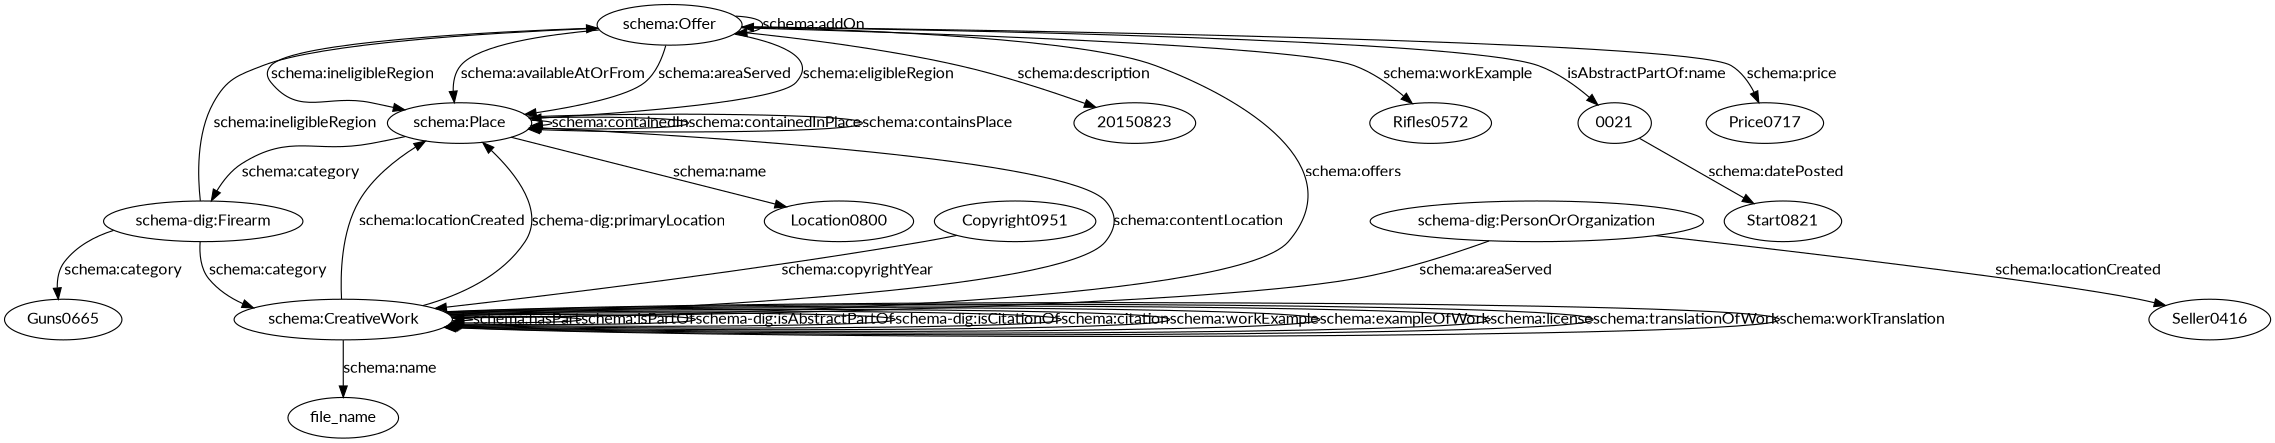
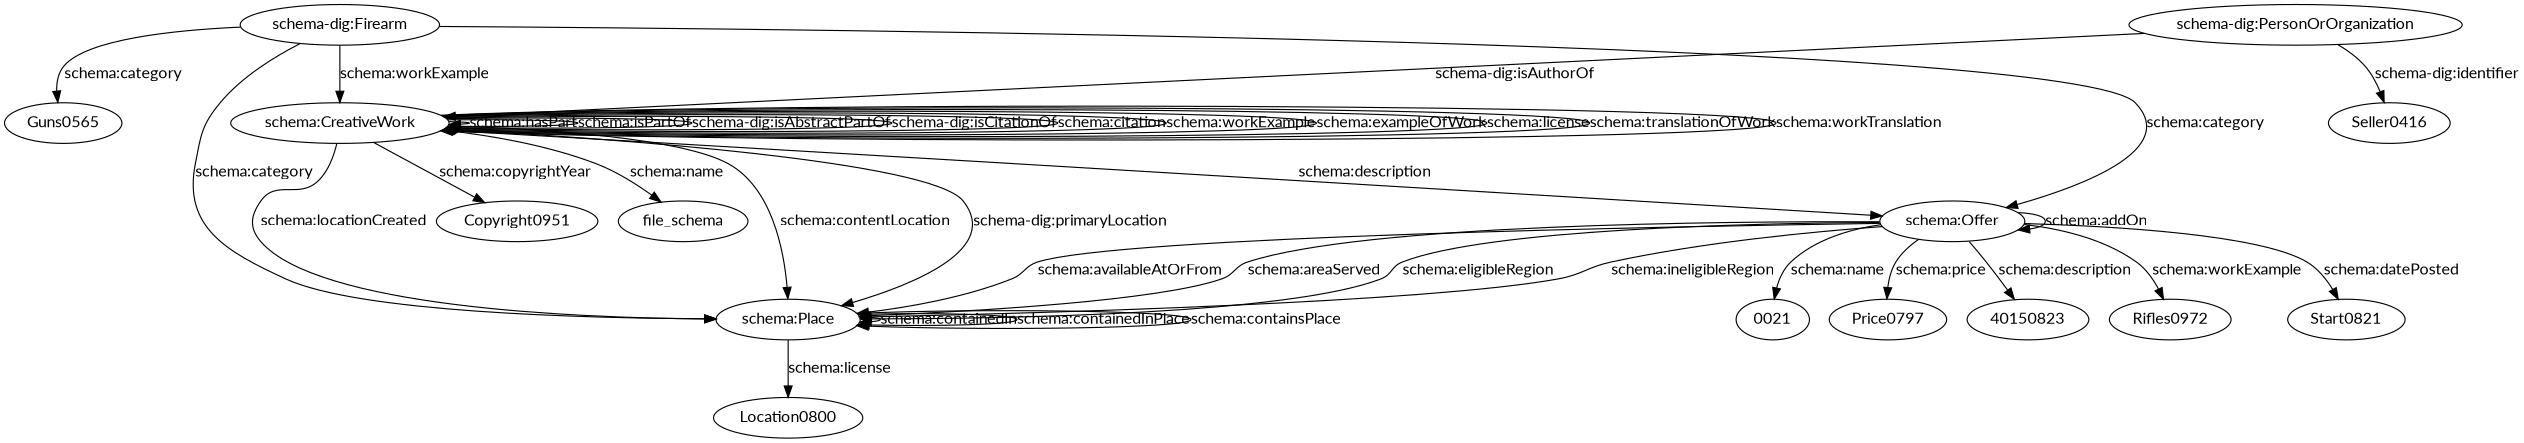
(1647, 74) -> (1838, 270)
(295, 123) -> (2206, 123)
(1135, 123) -> (2028, 320)
(1431, 123) -> (2170, 320)
(1765, 123) -> (1888, 320)
(304, 146) -> (331, 292)
(1692, 168) -> (2186, 234)
(720, 172) -> (840, 369)
(1353, 172) -> (1365, 172)
(268, 270) -> (415, 74)
(1486, 270) -> (1515, 74)
(2078, 270) -> (2447, 74)
(702, 275) -> (424, 170)
(63, 320) -> (63, 123)
(343, 418) -> (683, 221)
